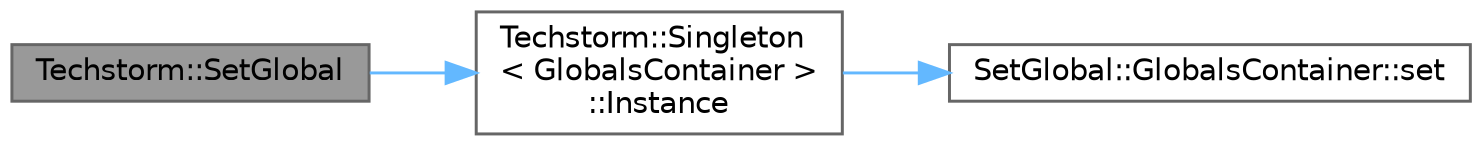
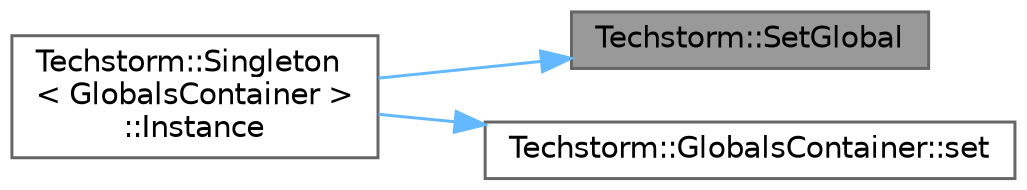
(408, 73) -> (460, 70)
(1210, 73) -> (750, 150)
